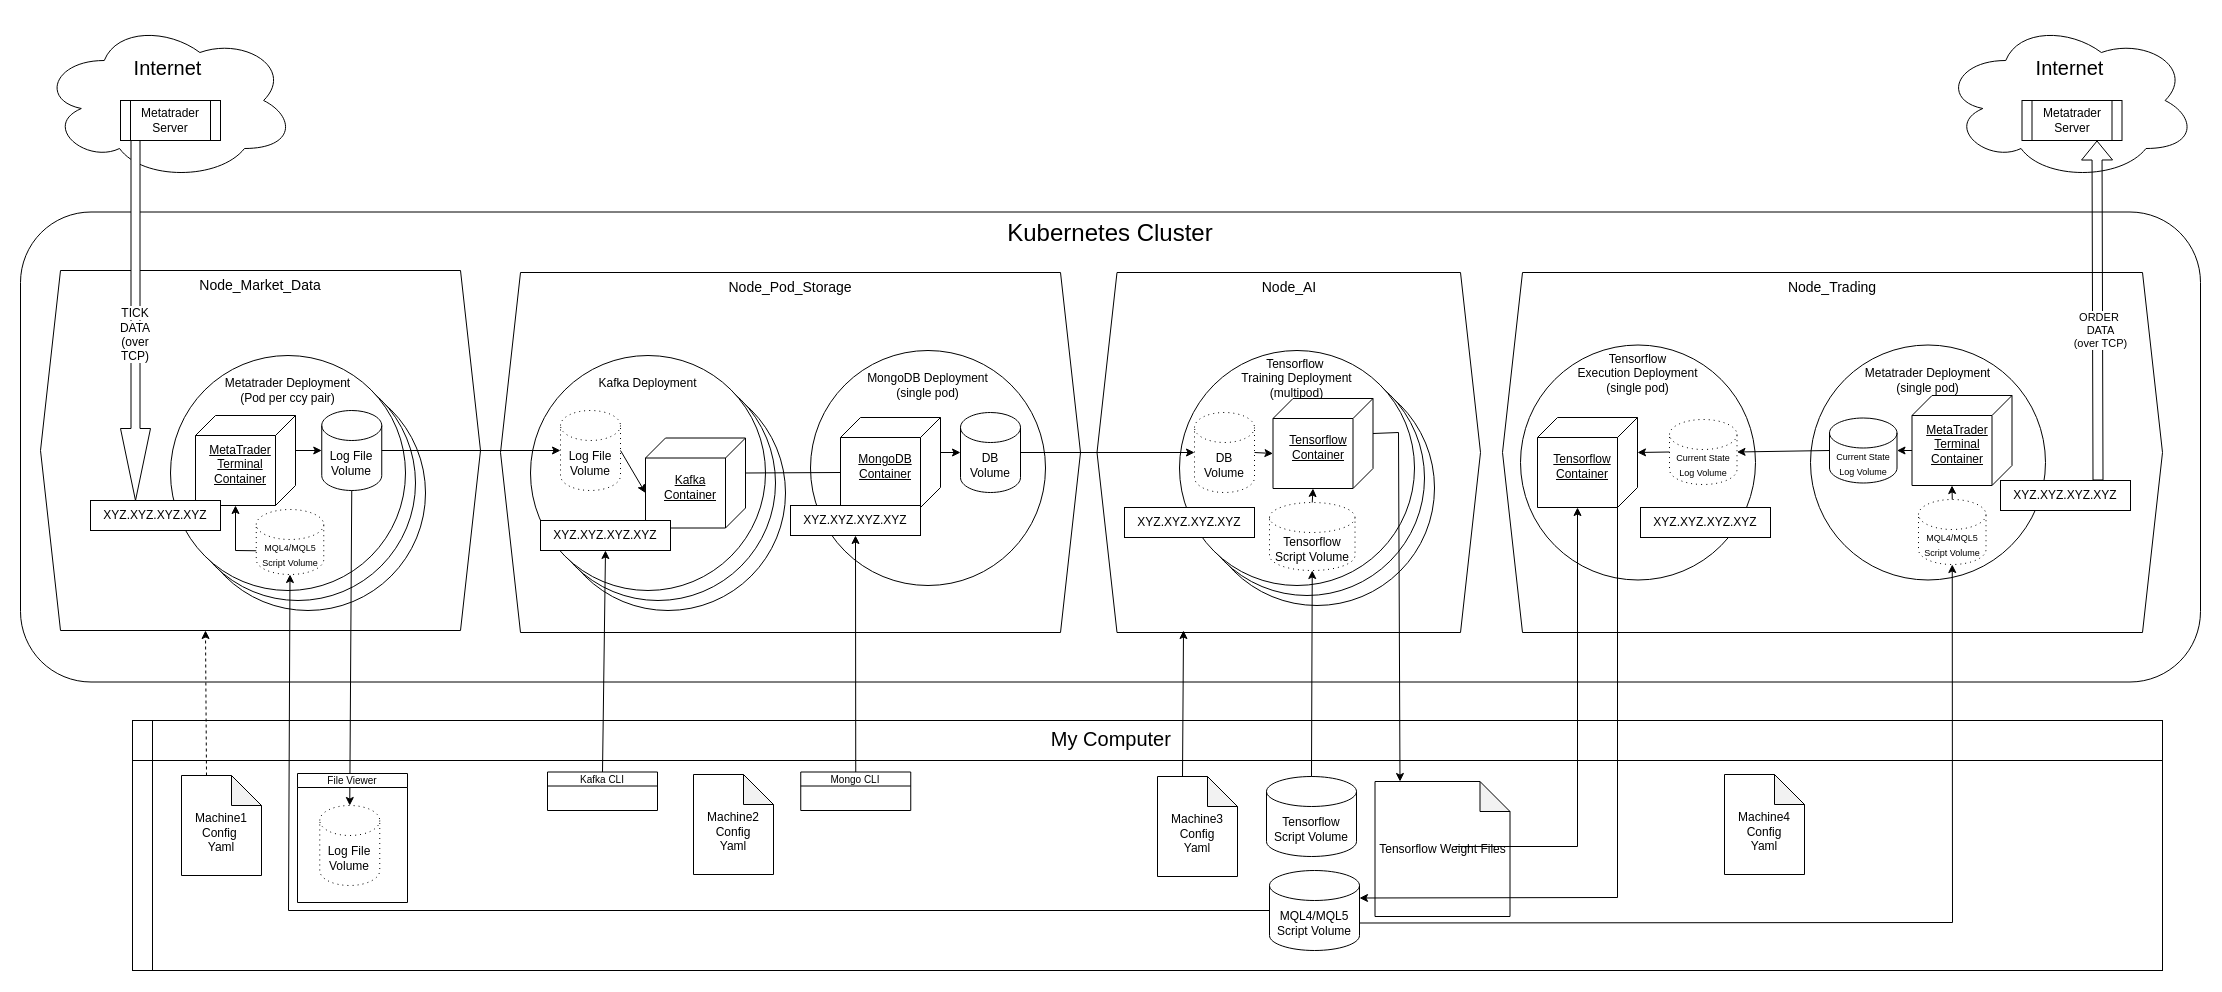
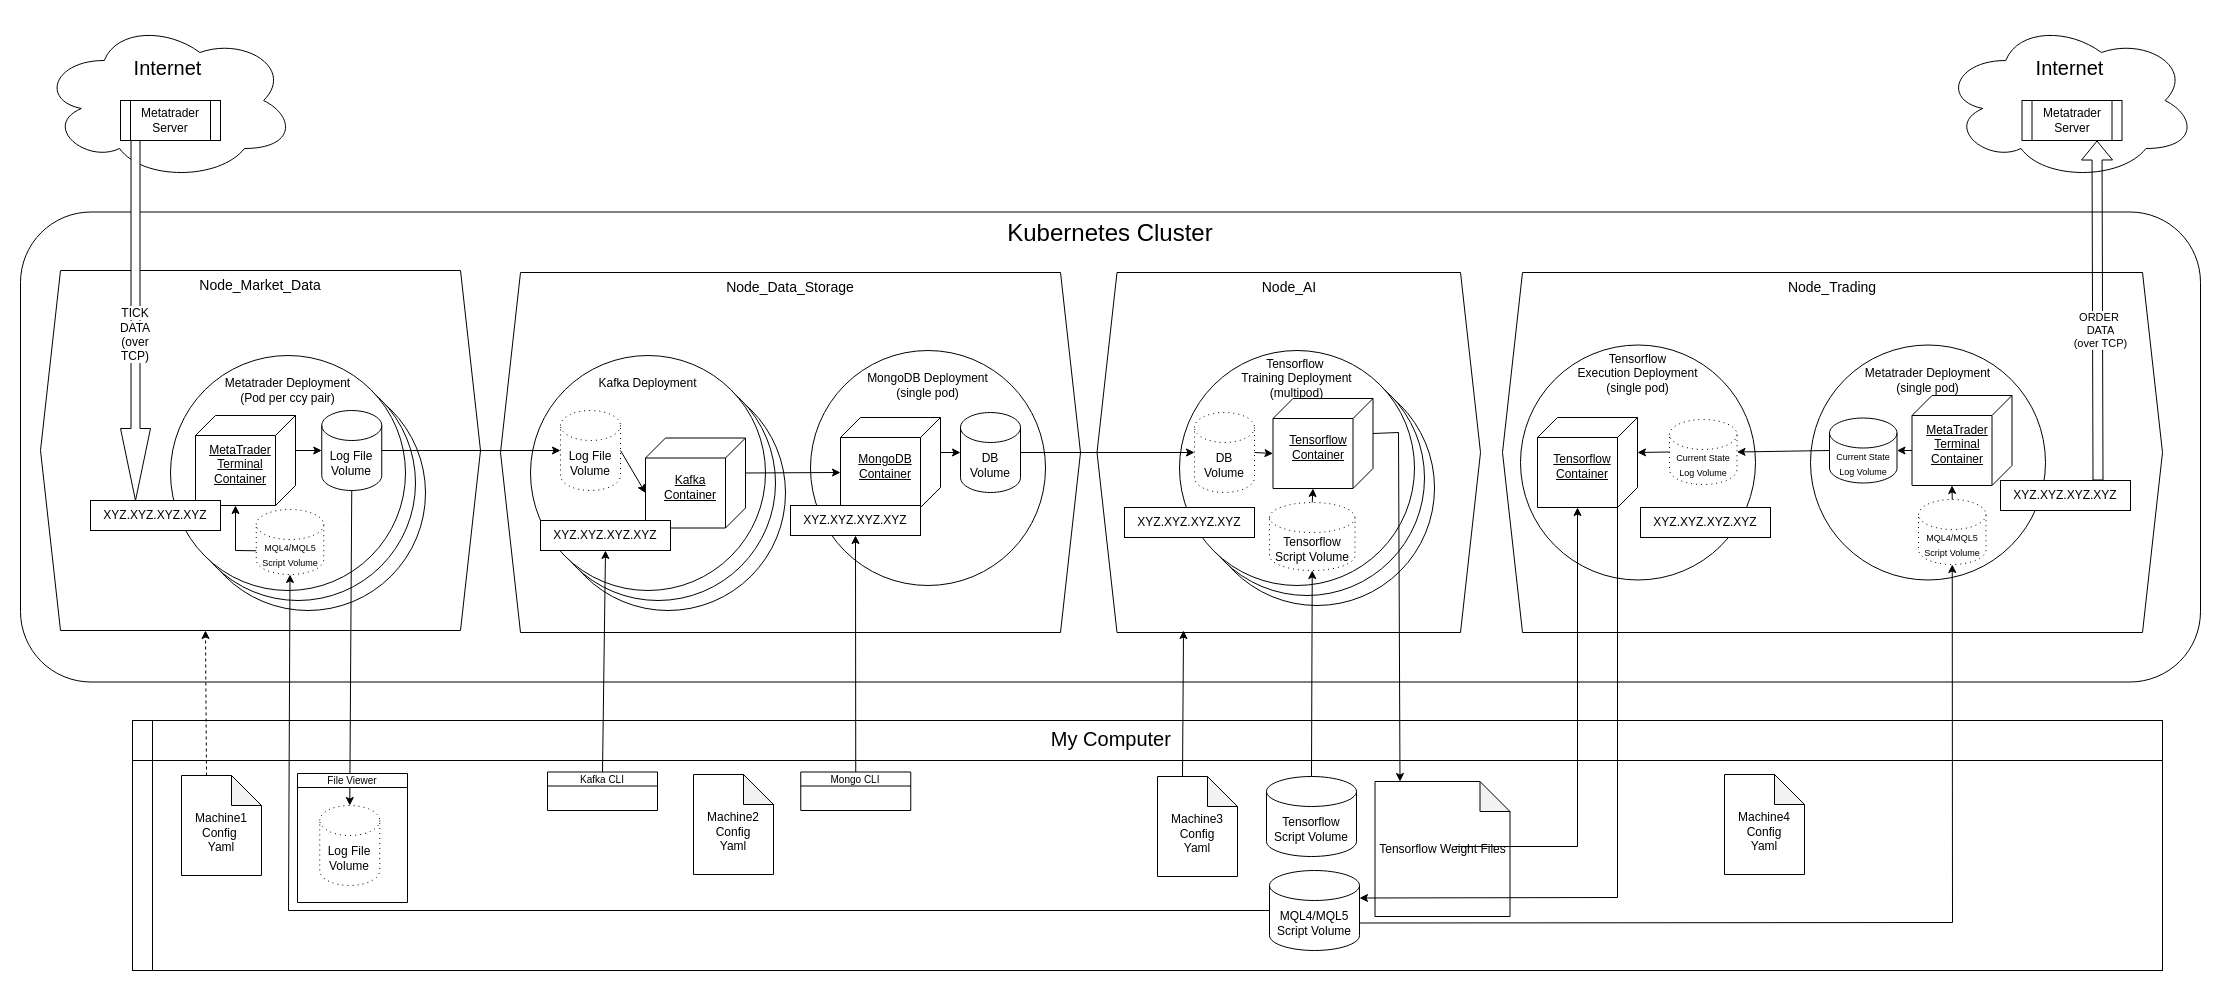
(791, 287) -> (791, 287)
(834, 473) -> (832, 473)
